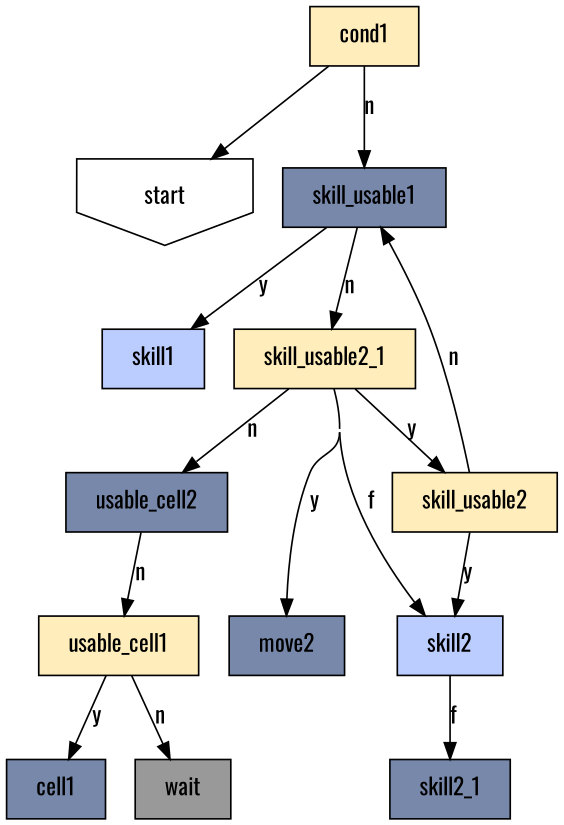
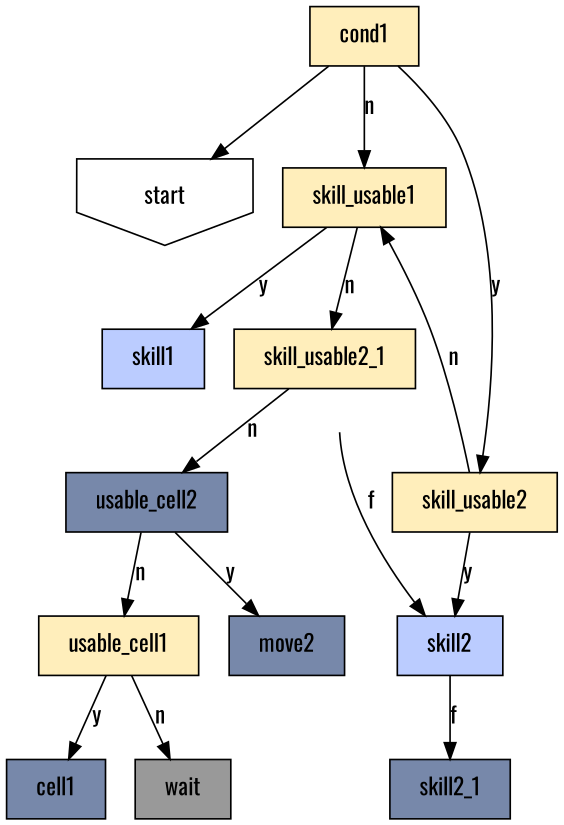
(364, 198) -> (364, 198)
(338, 409) -> (211, 568)
(394, 425) -> (487, 249)
